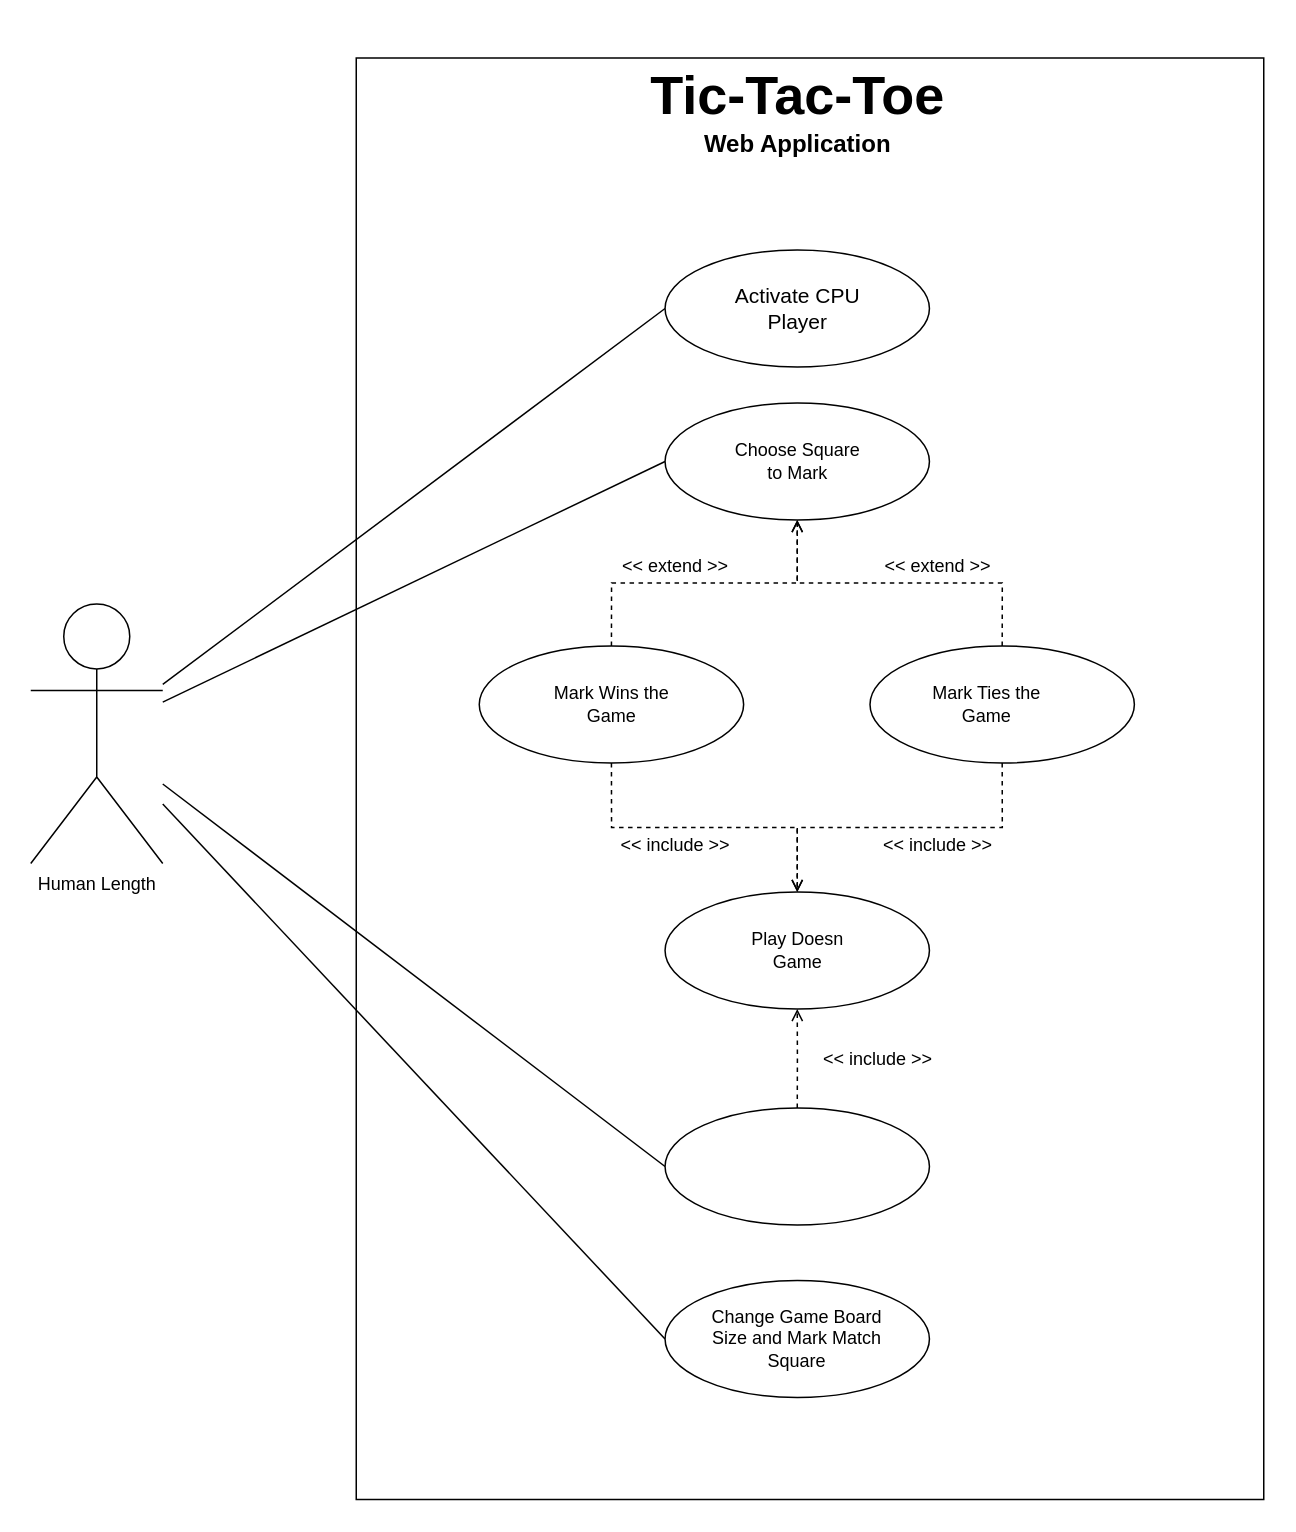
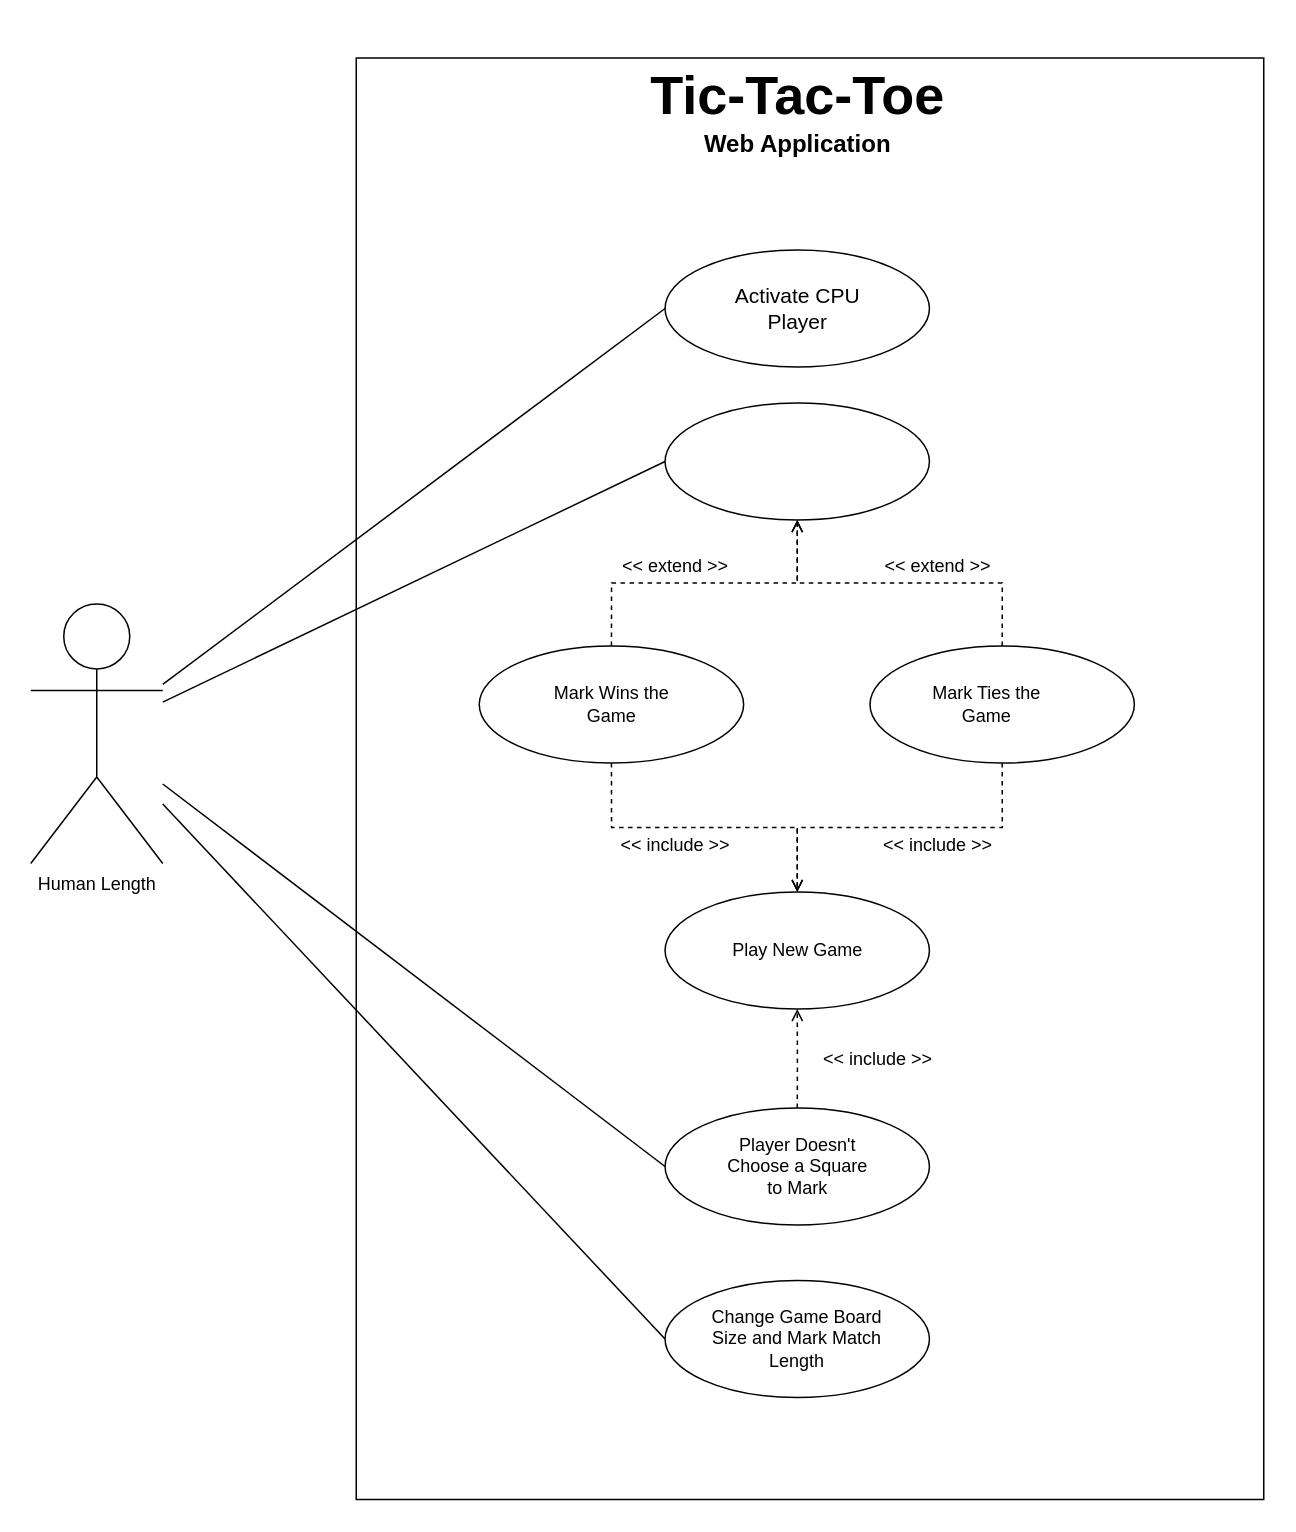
(797, 461) -> none
(798, 950) -> (798, 950)
none -> (797, 1166)
(797, 1339) -> (797, 1339)
